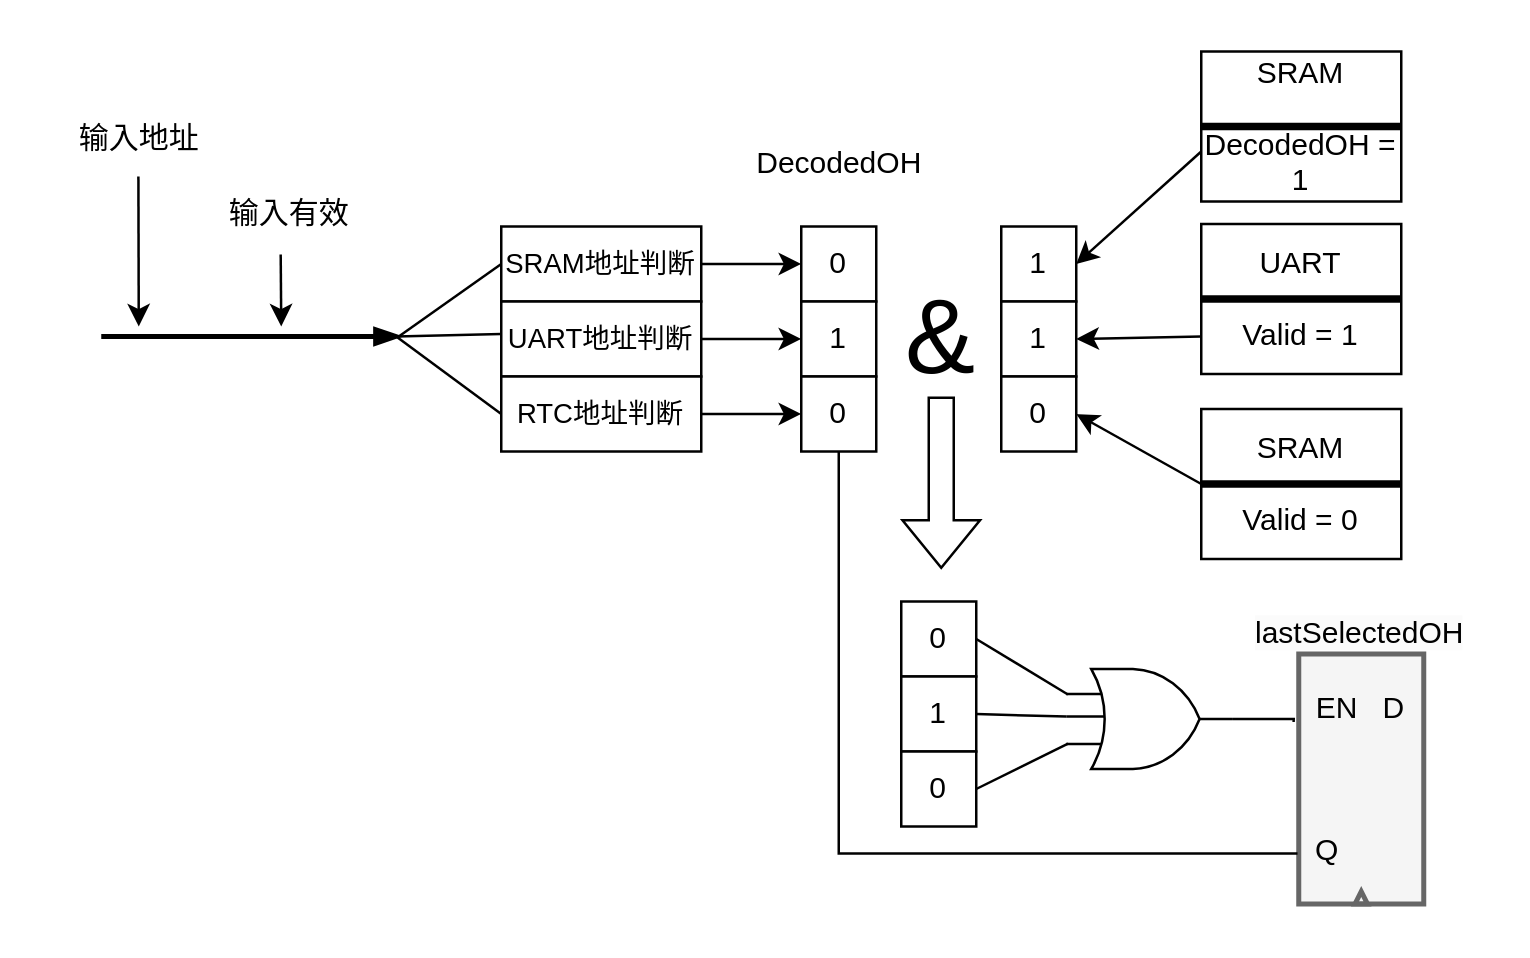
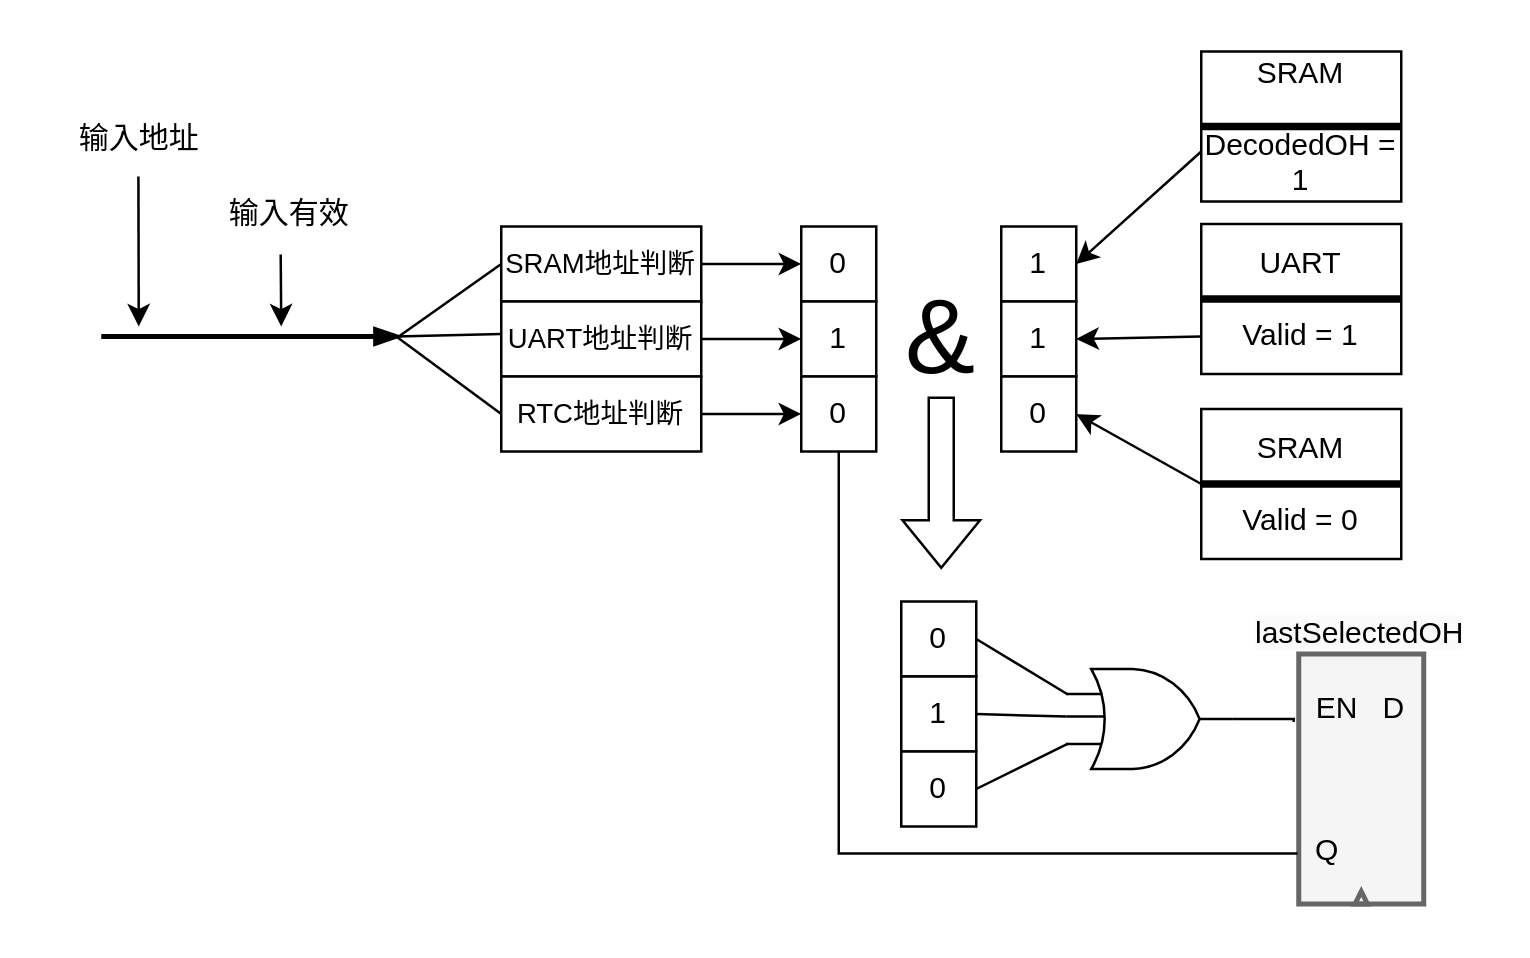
(839, 164) -> none
